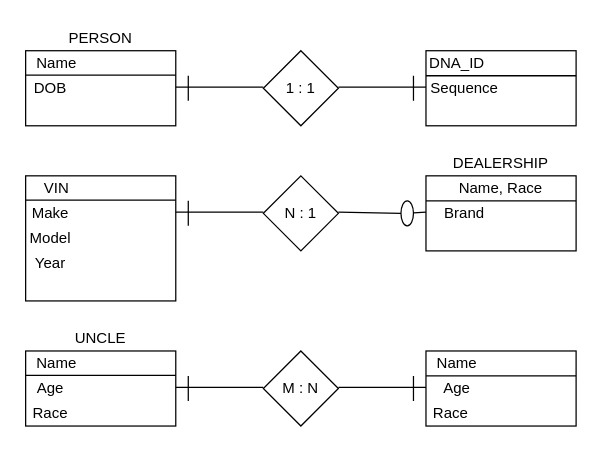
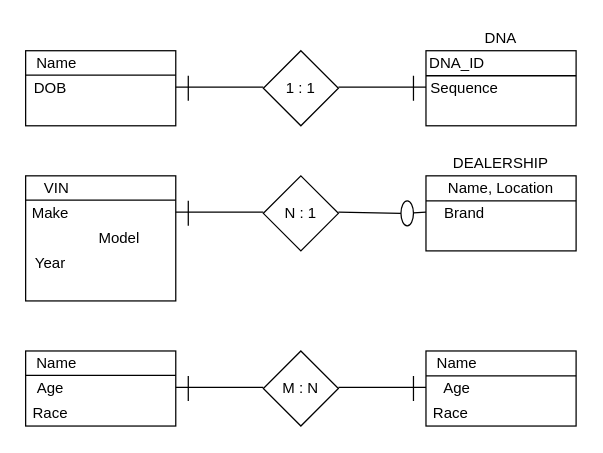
(101, 38) -> none
none -> (501, 38)
(501, 188) -> (501, 188)
(51, 238) -> (119, 238)
(101, 338) -> none
